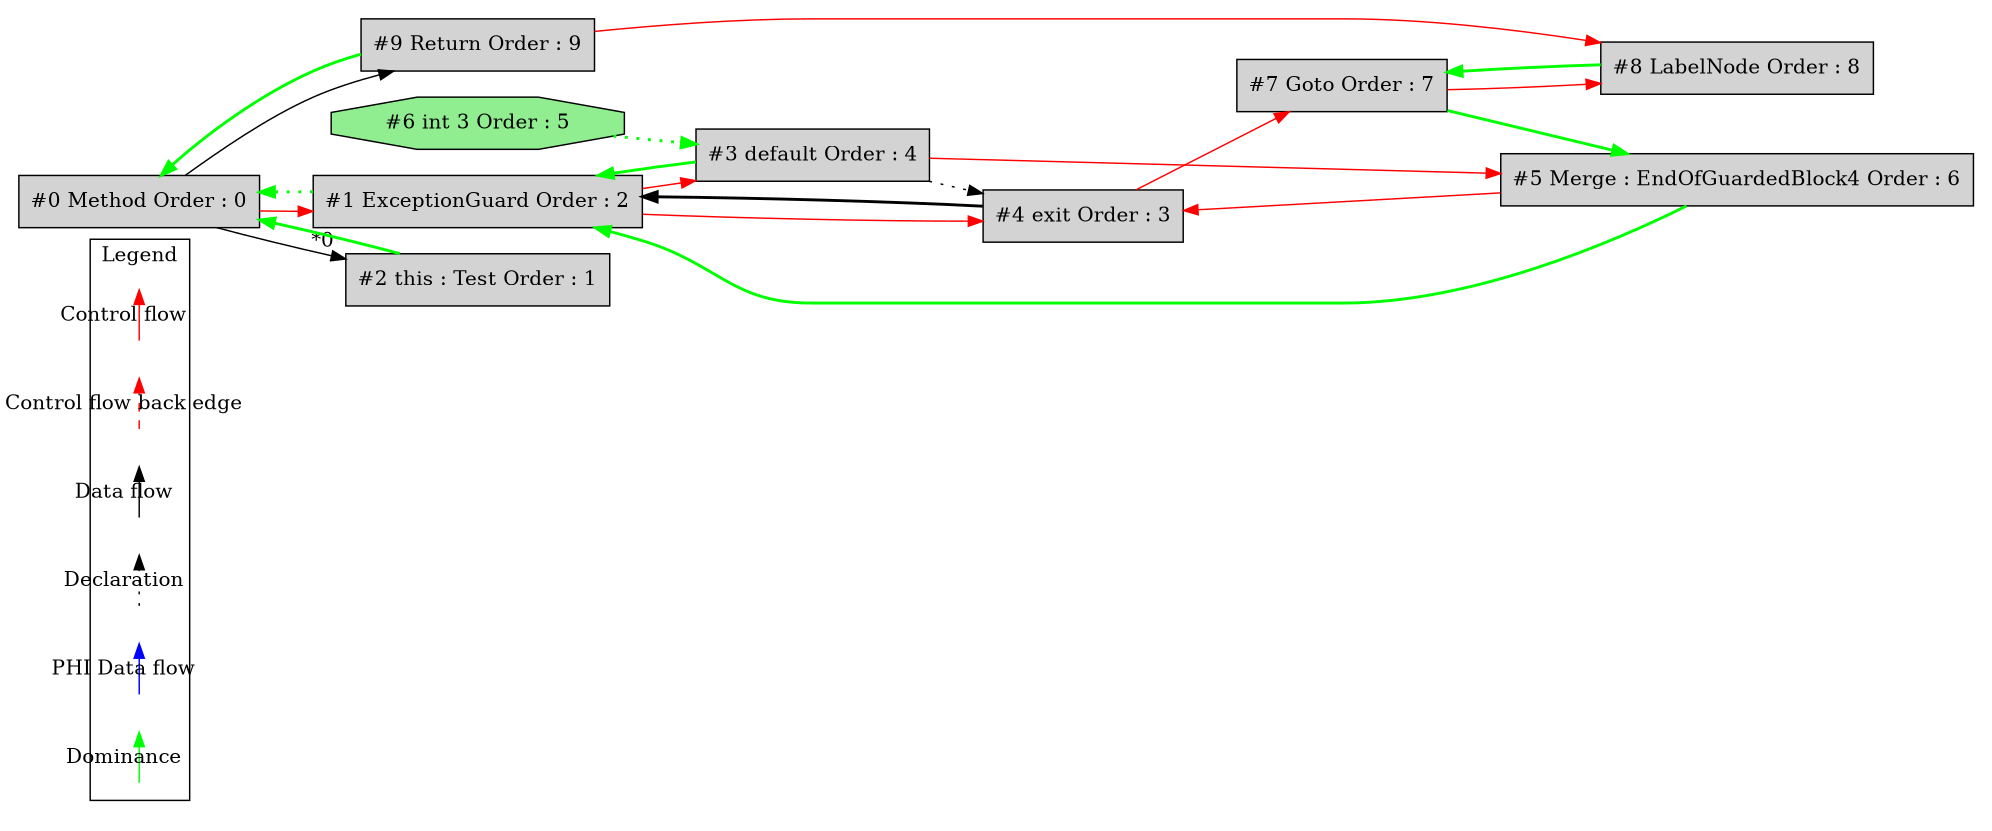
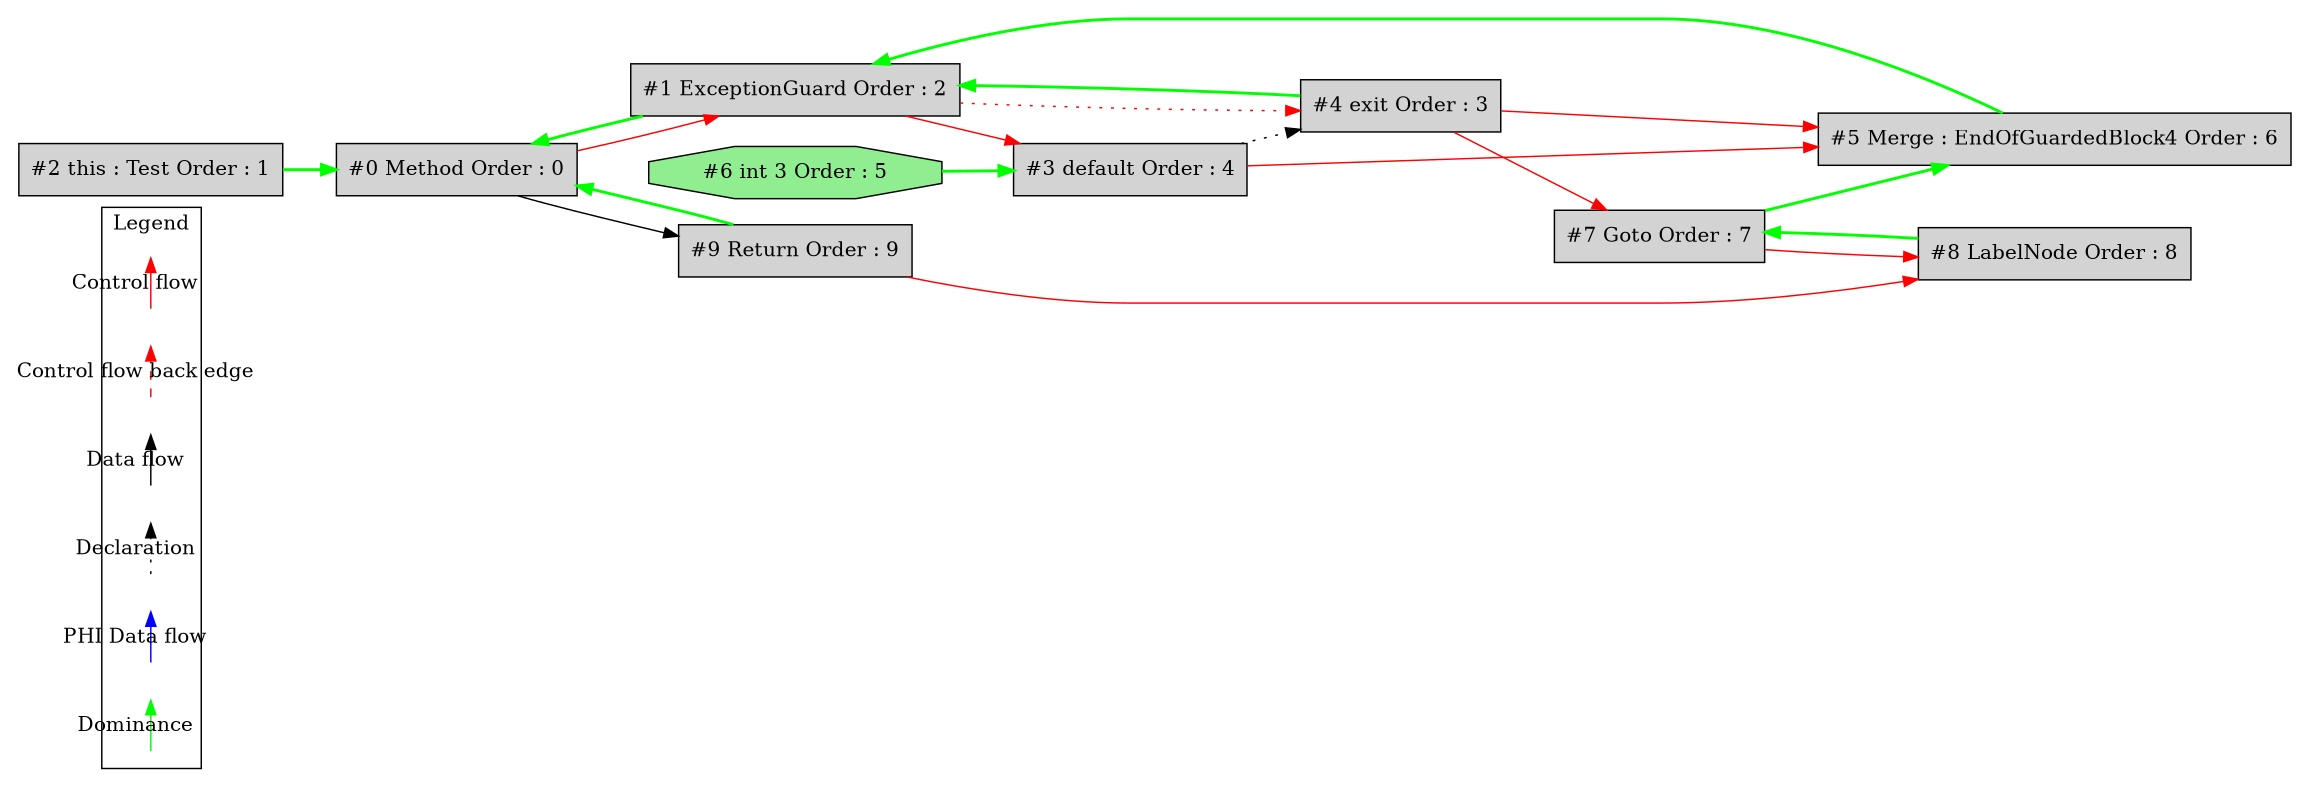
(647, 139) -> (970, 171)
(654, 167) -> none
(294, 192) -> (595, 128)
(820, 200) -> (1138, 89)
(1349, 201) -> (1652, 119)
(805, 219) -> (1123, 108)
(274, 242) -> none
